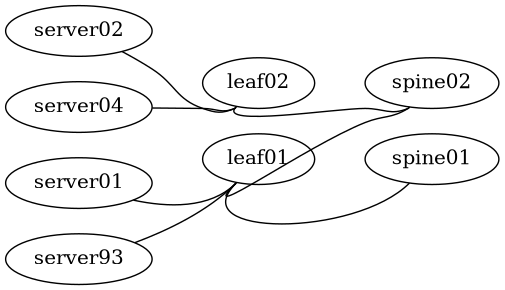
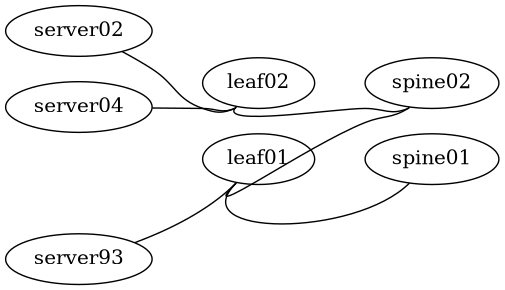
(79, 183) -> none
